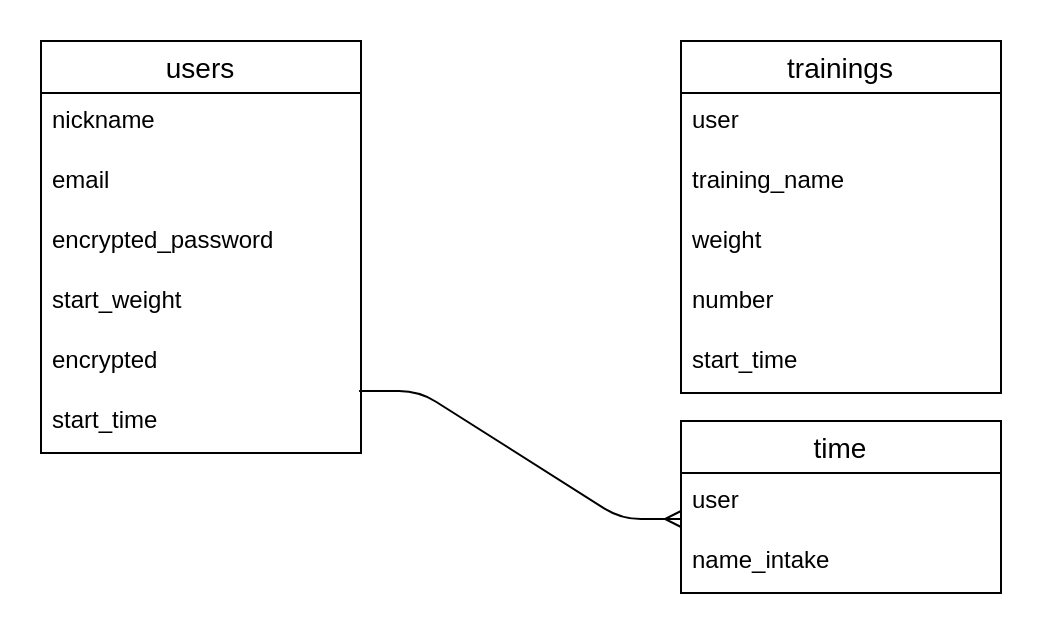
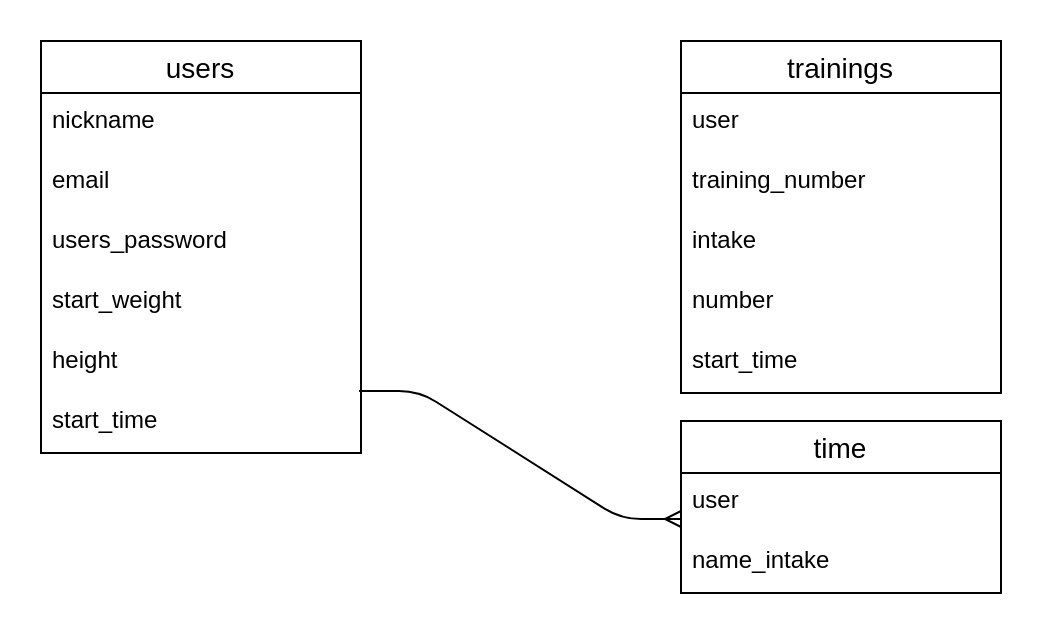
(773, 180) -> (787, 180)
(173, 240) -> (146, 240)
(729, 240) -> (729, 240)
(112, 360) -> (89, 360)
